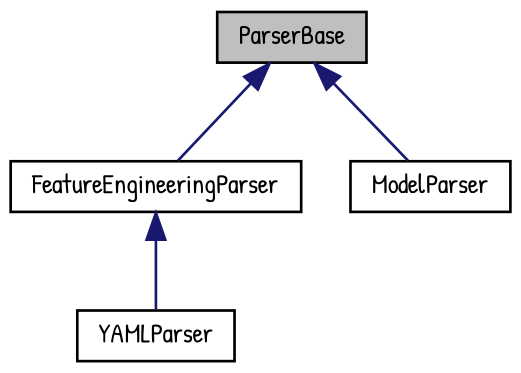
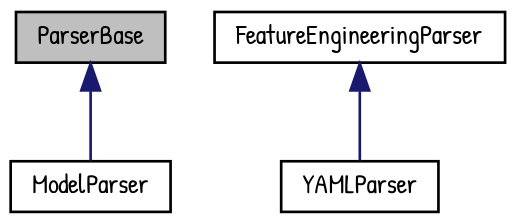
(214, 122) -> none
